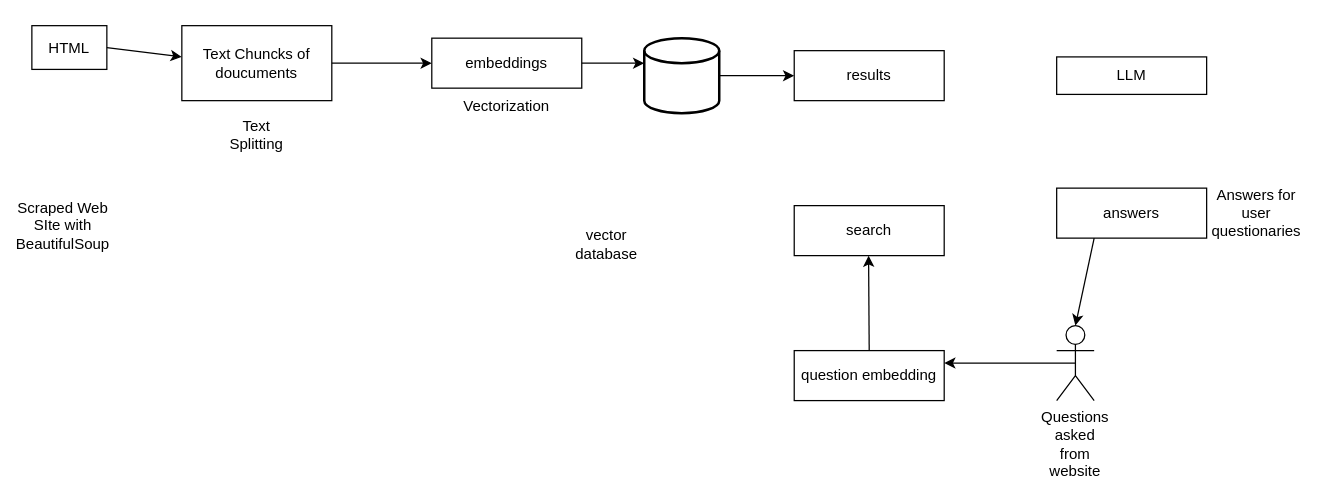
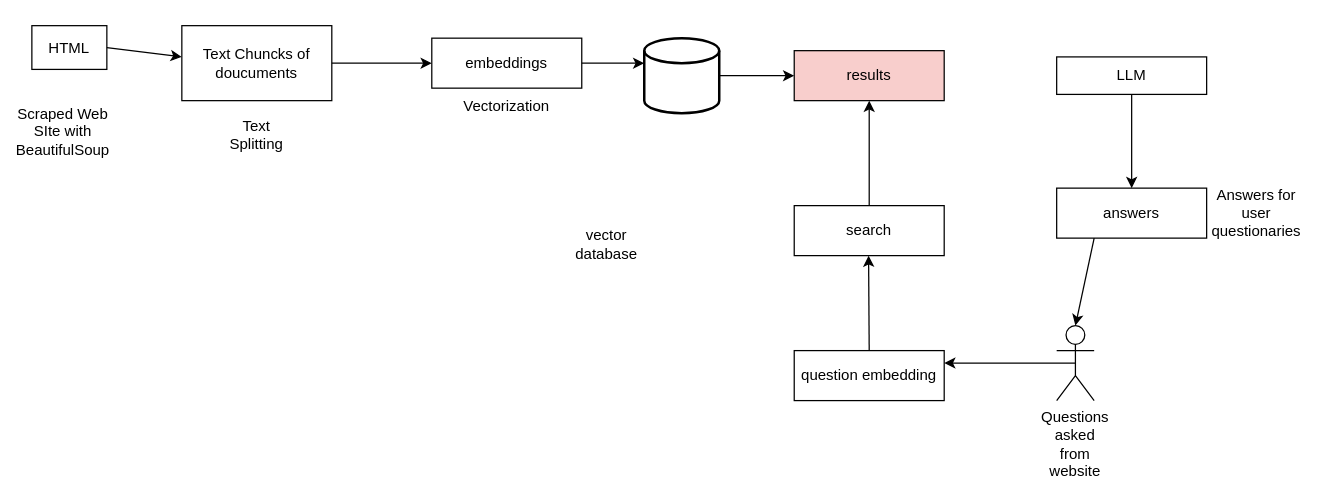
(869, 76) -> (869, 76)
none -> (1132, 137)
none -> (869, 158)
(63, 226) -> (63, 132)
